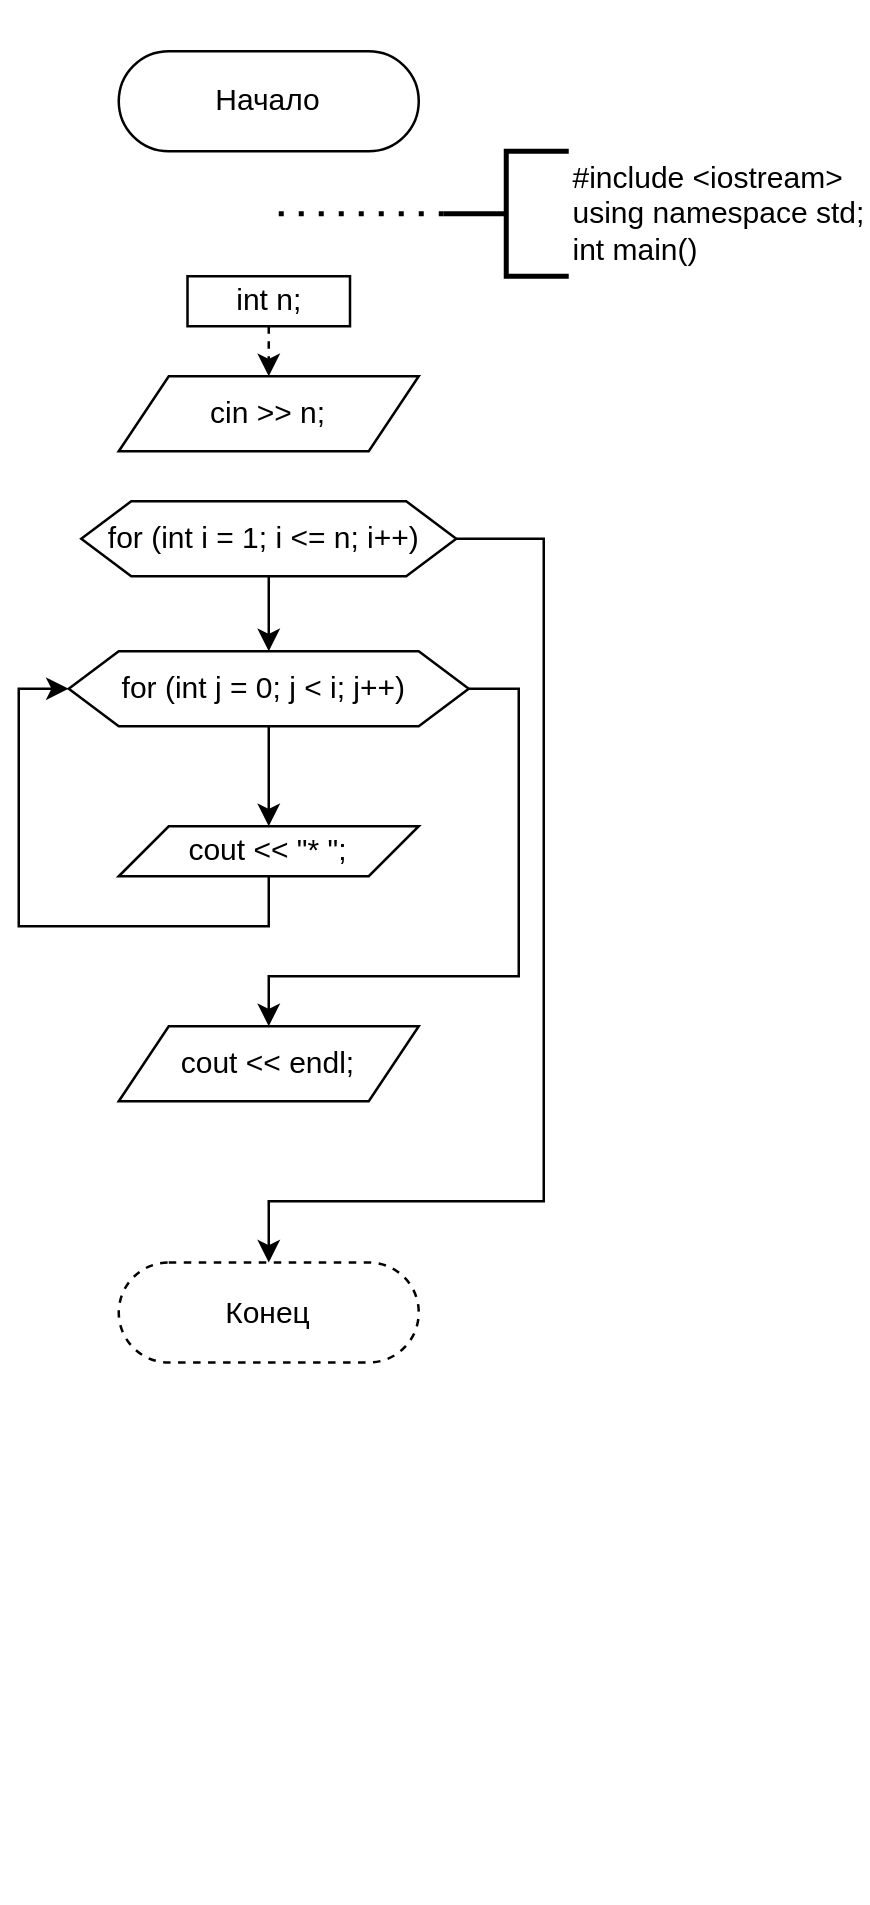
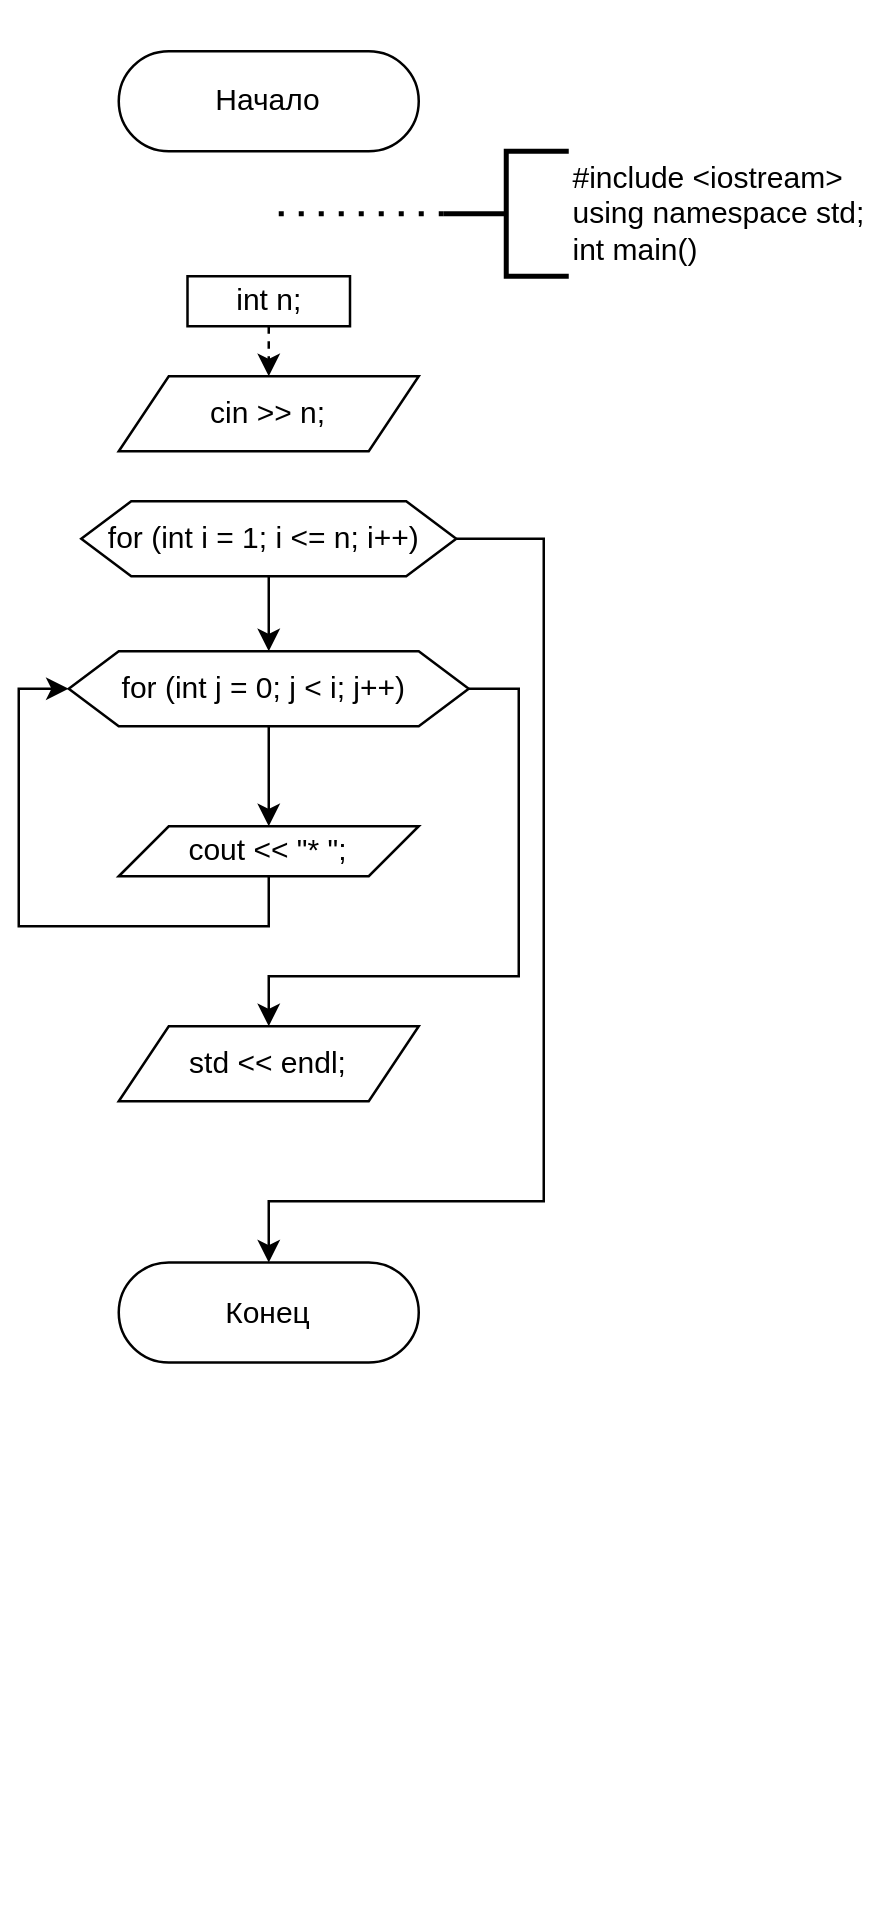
(269, 1064) -> (269, 1064)
(269, 1313) -> (269, 1313)
